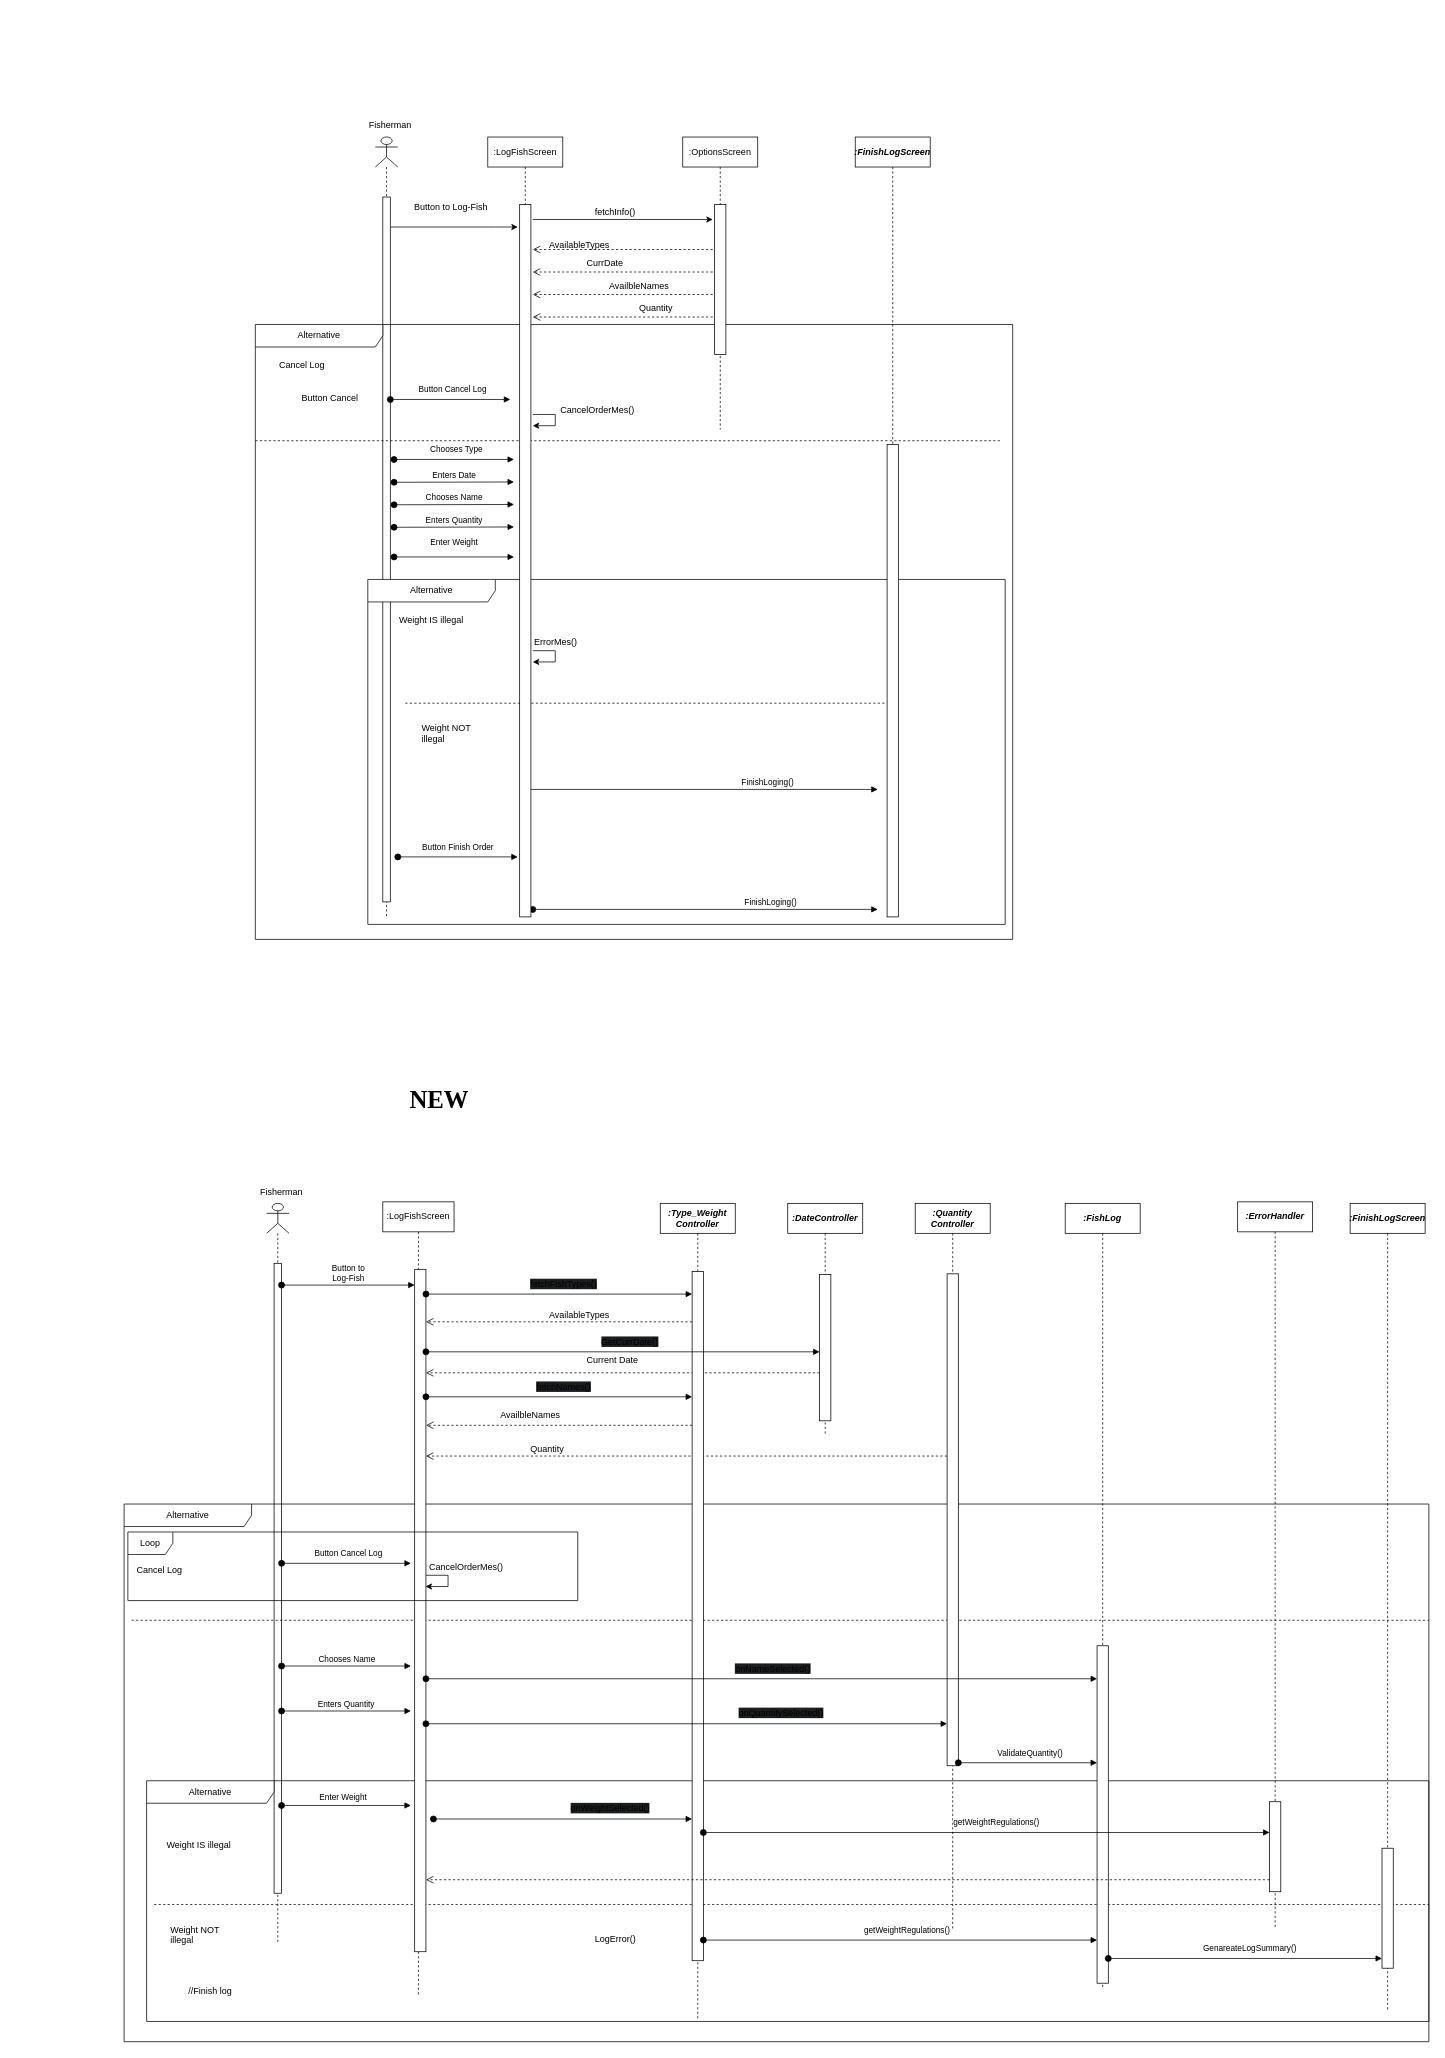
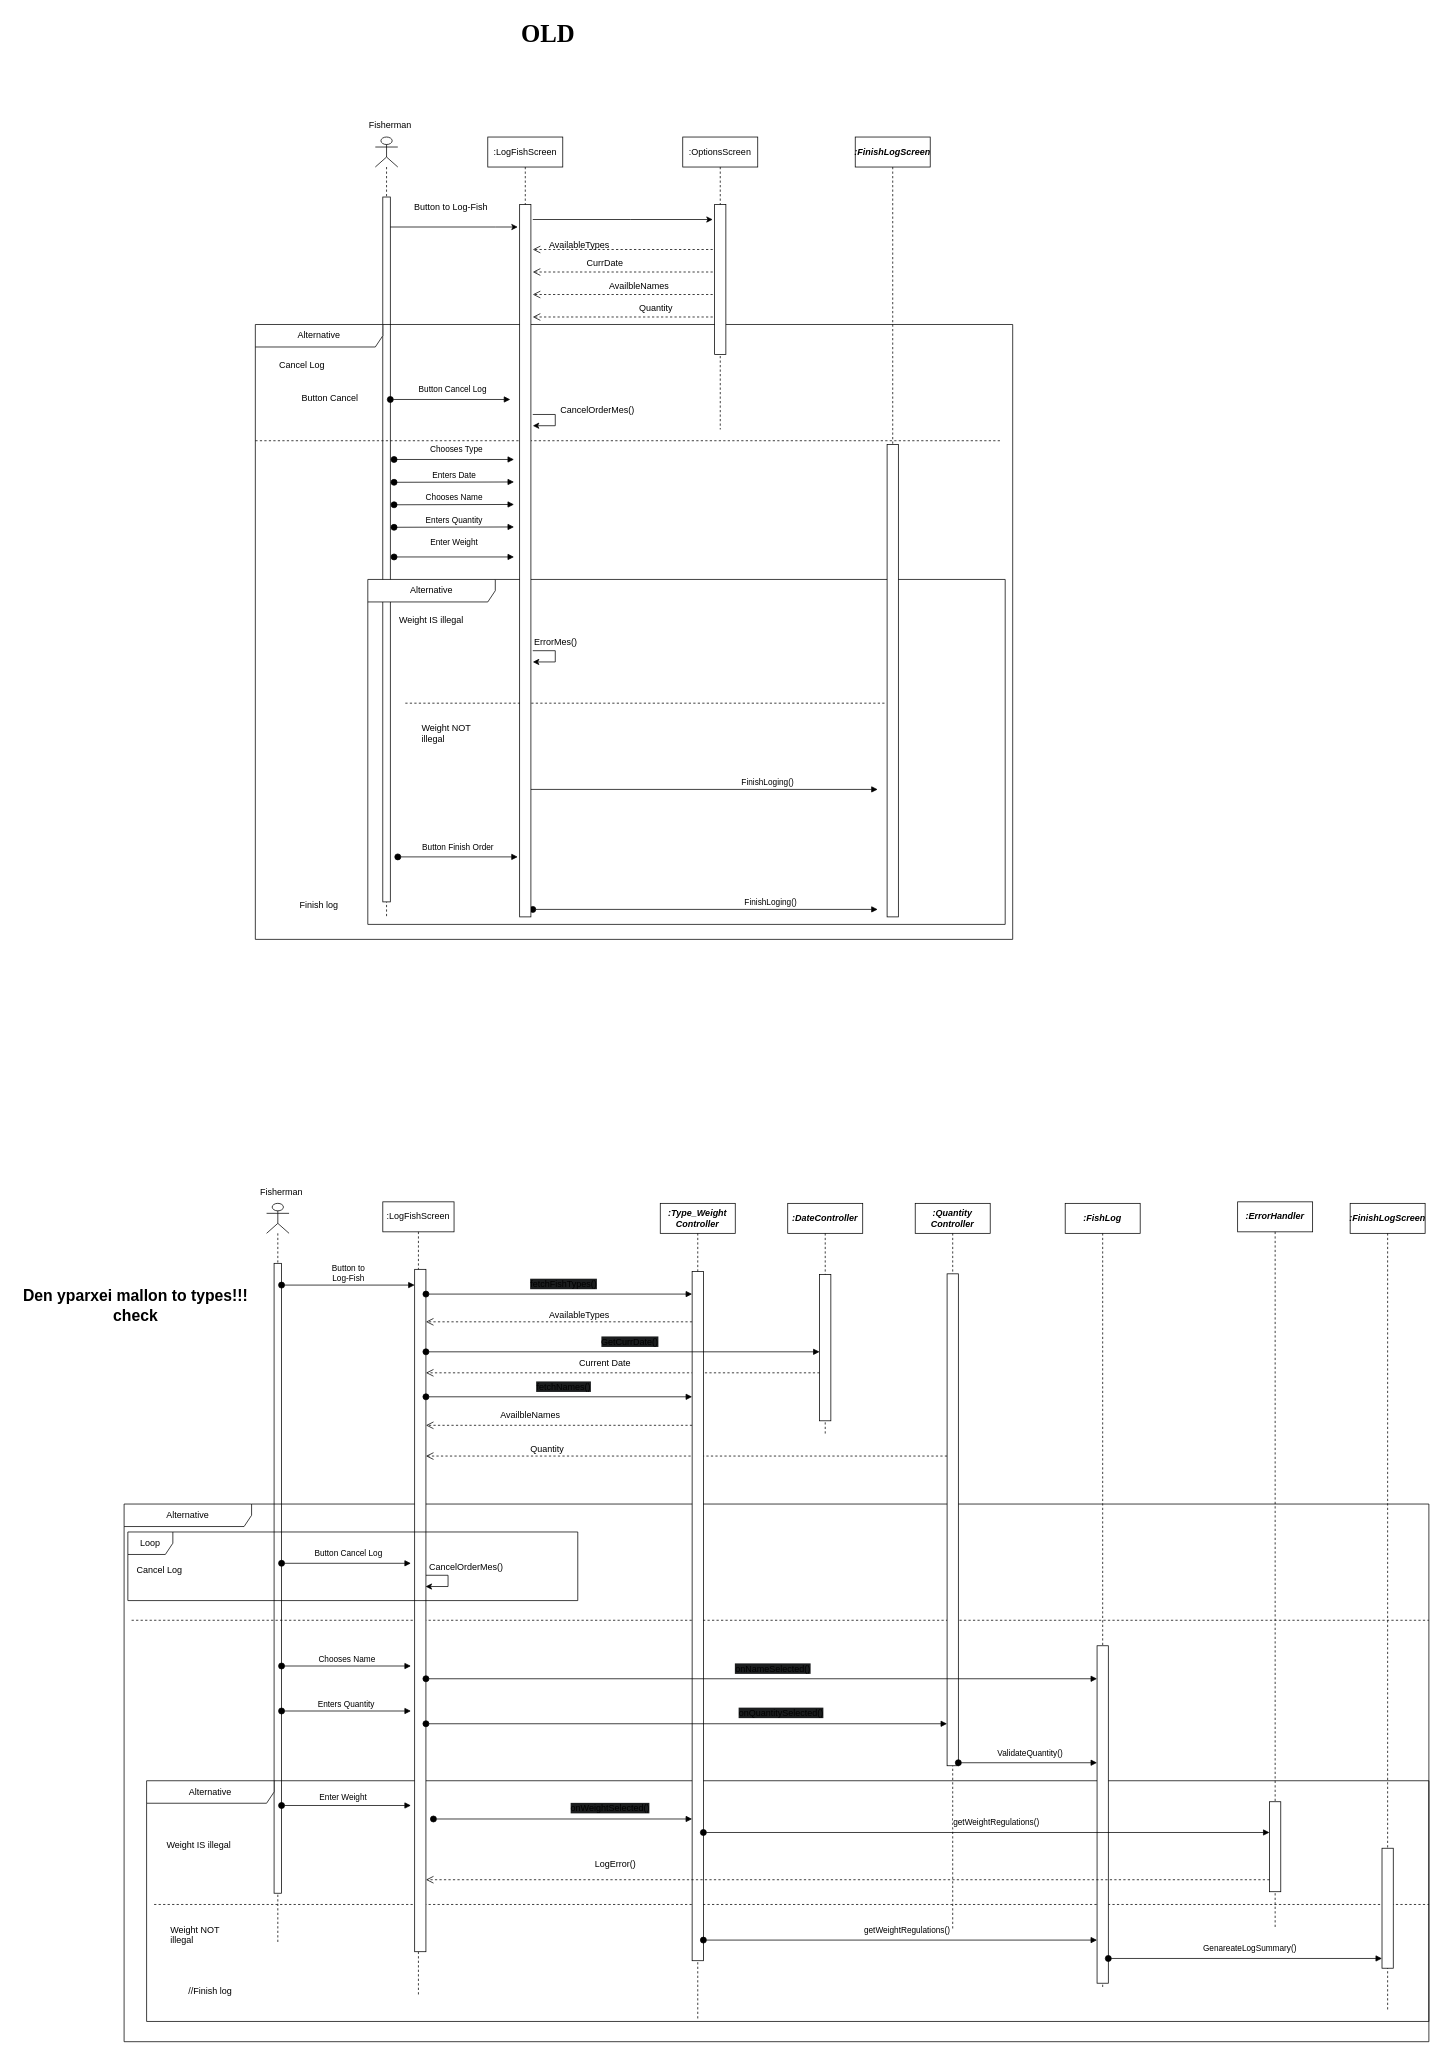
none -> (548, 34)
(615, 212) -> none
none -> (319, 906)
(439, 1101) -> none
none -> (135, 1305)
(615, 1357) -> (608, 1361)
(615, 1939) -> (615, 1864)
